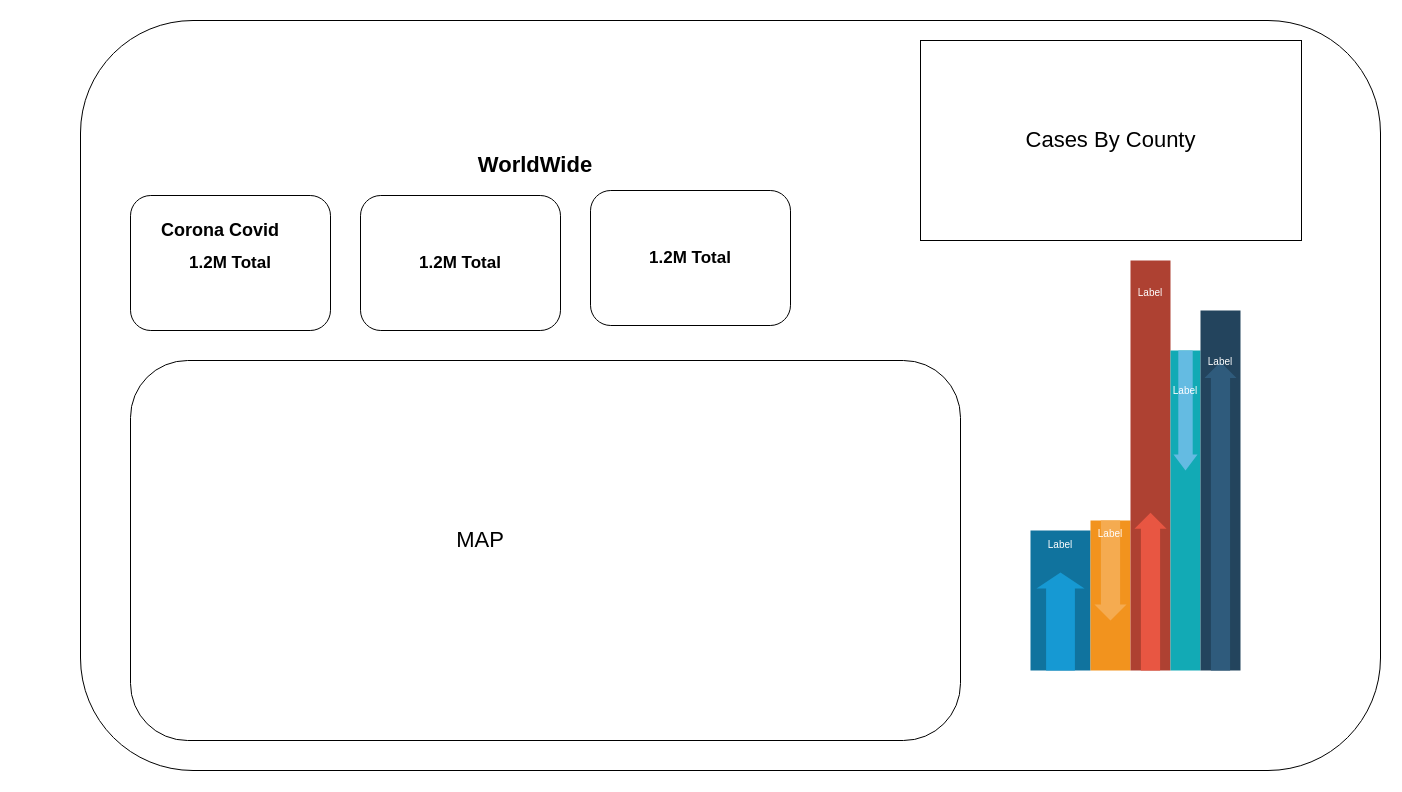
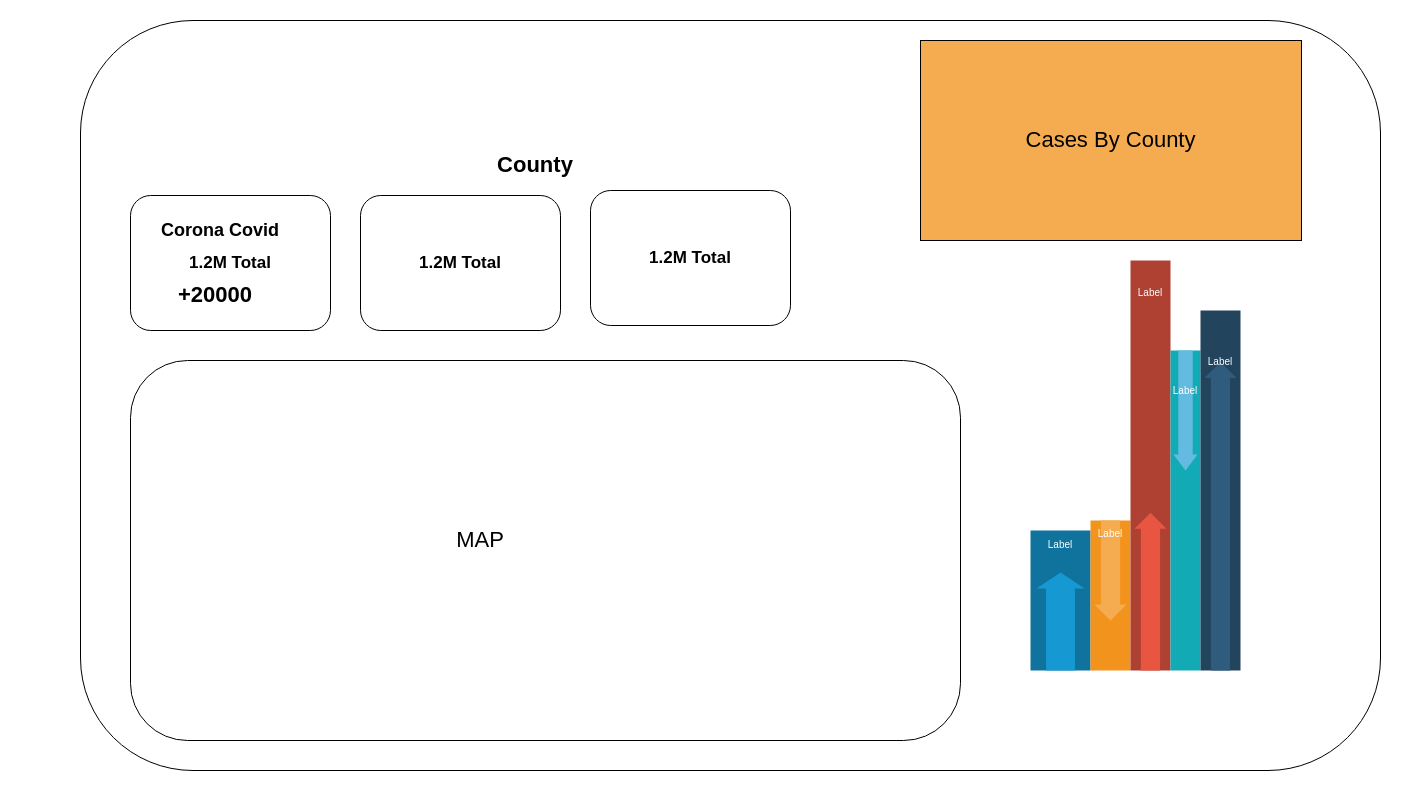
(1111, 141) -> (1111, 141)
(536, 166) -> (536, 166)
none -> (216, 296)
